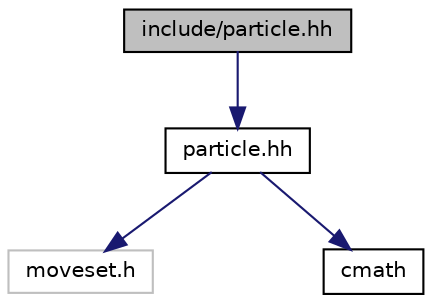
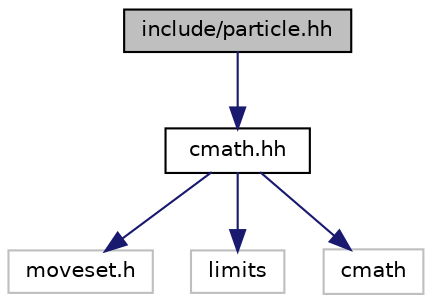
(238, 151) -> (238, 151)
none -> (238, 272)
(374, 272) -> (374, 272)
